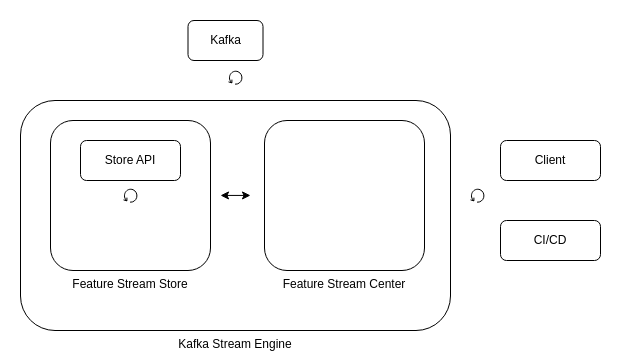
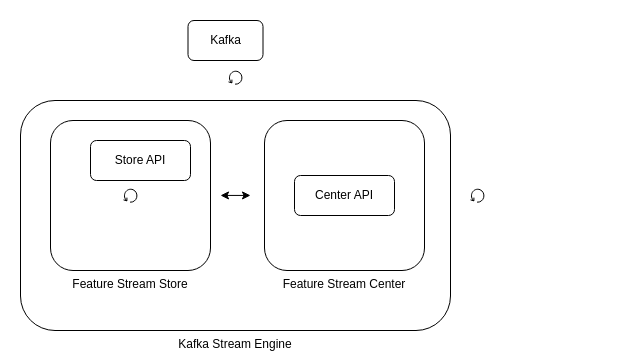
(131, 161) -> (141, 161)
(551, 161) -> none
none -> (345, 196)
(551, 241) -> none
